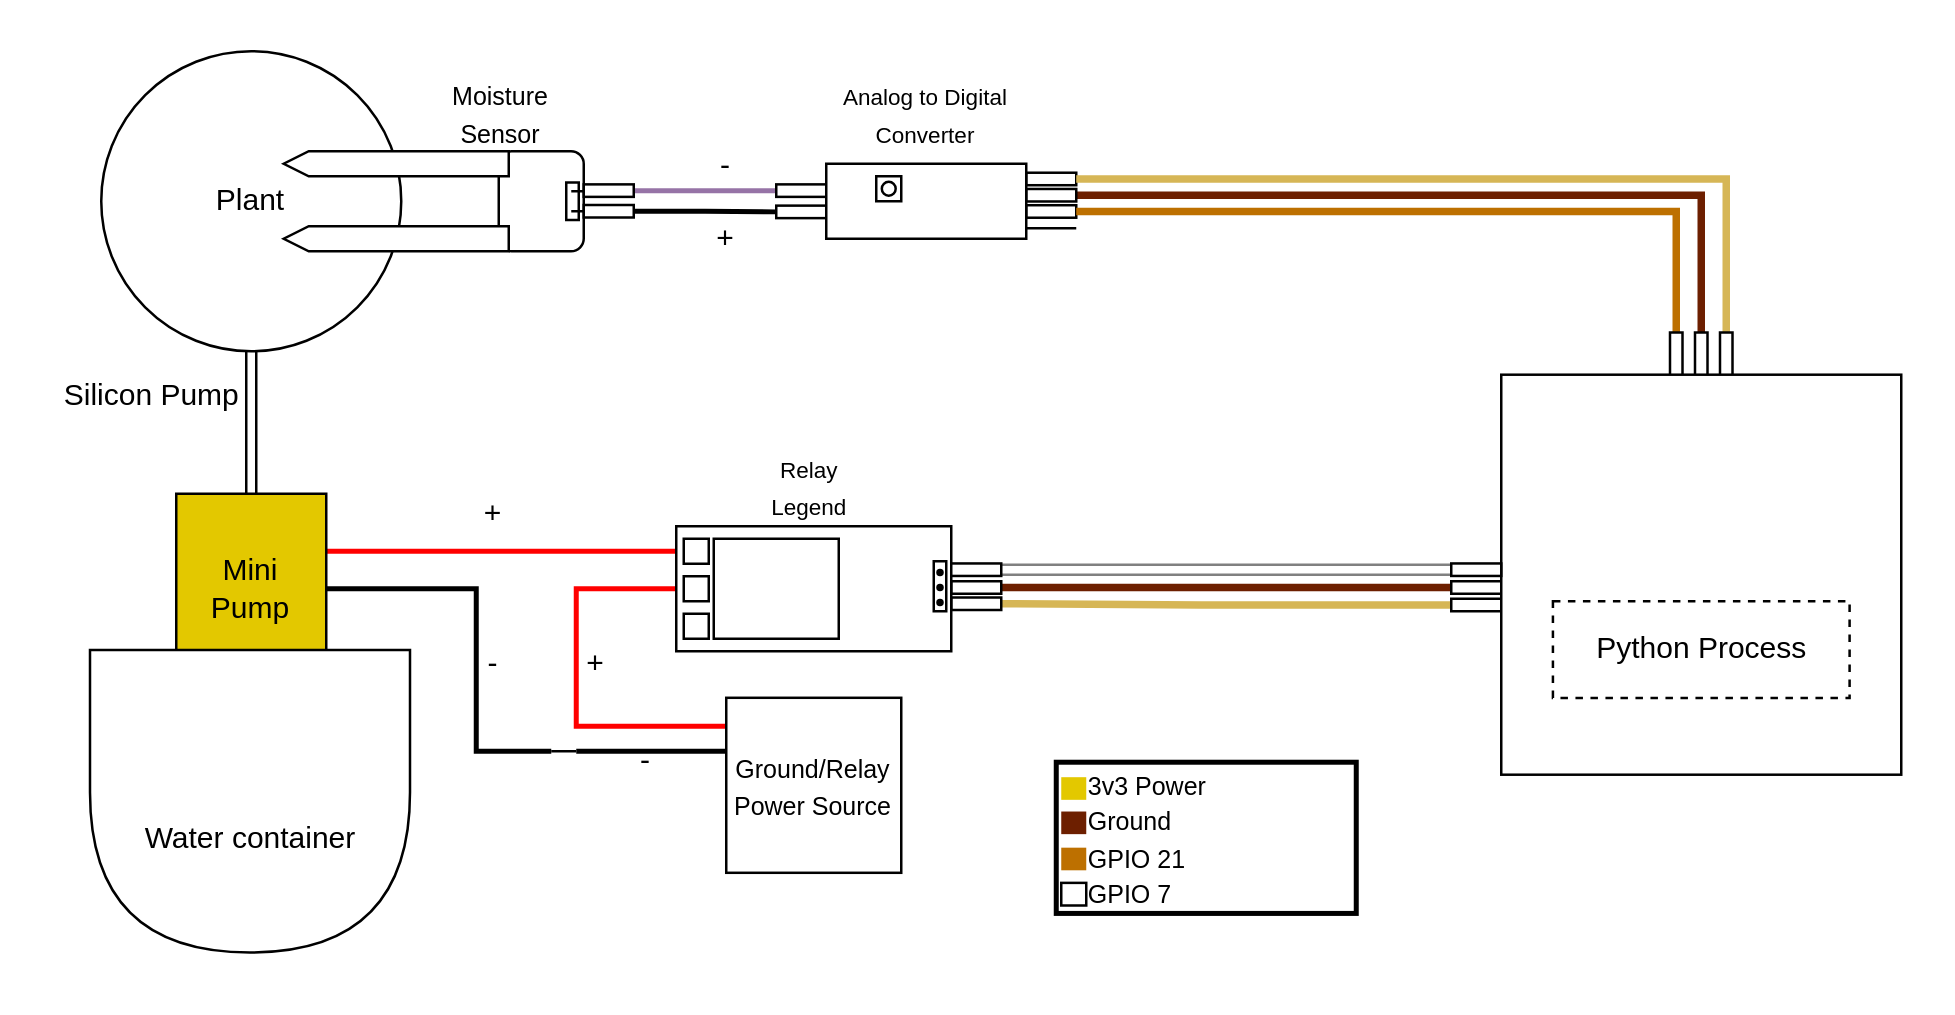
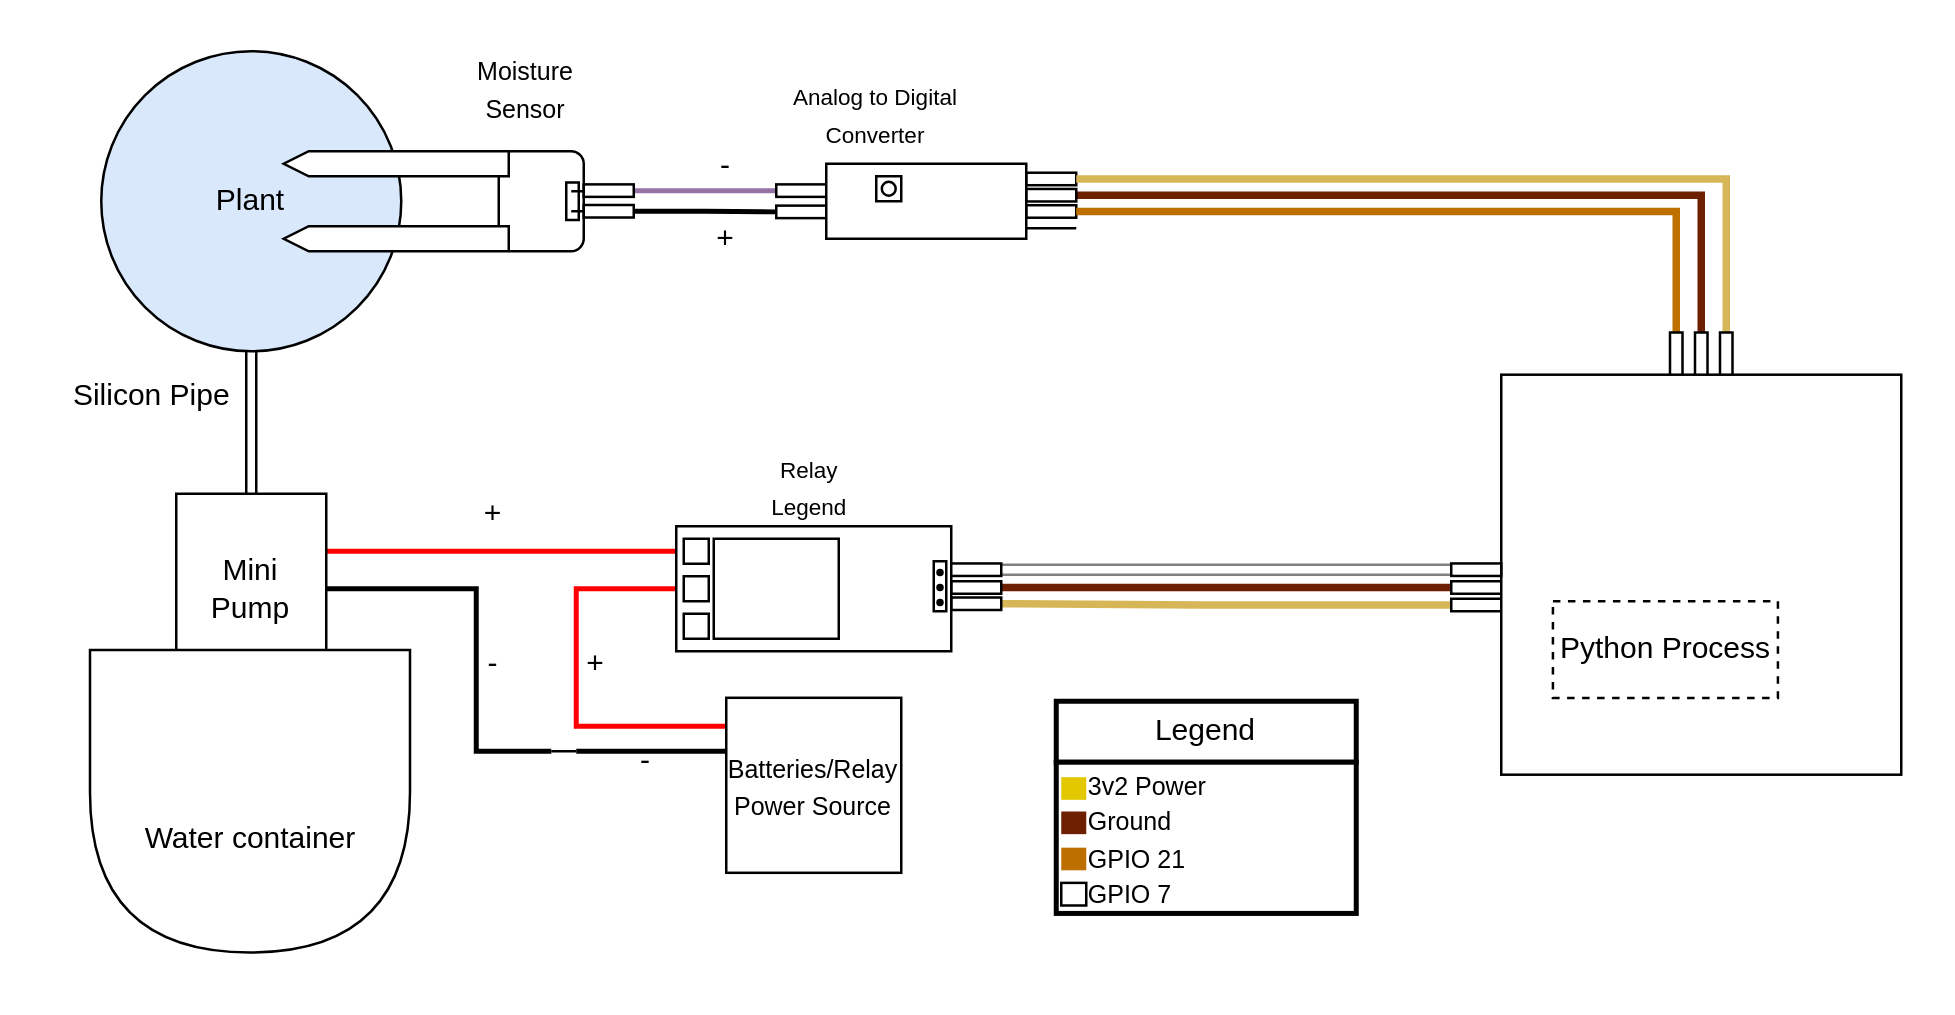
(501, 114) -> (526, 89)
(926, 114) -> (876, 114)
(251, 201) -> (251, 201)
(153, 396) -> (153, 396)
(251, 588) -> (251, 588)
(1701, 650) -> (1665, 650)
none -> (1206, 732)
(814, 786) -> (814, 786)
(1133, 839) -> (1133, 839)
